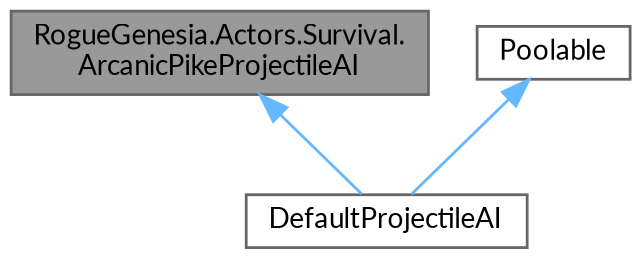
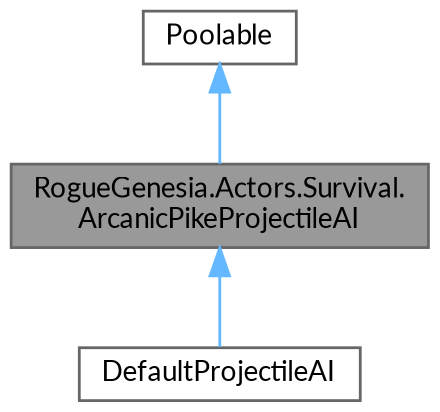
(460, 147) -> (220, 128)
